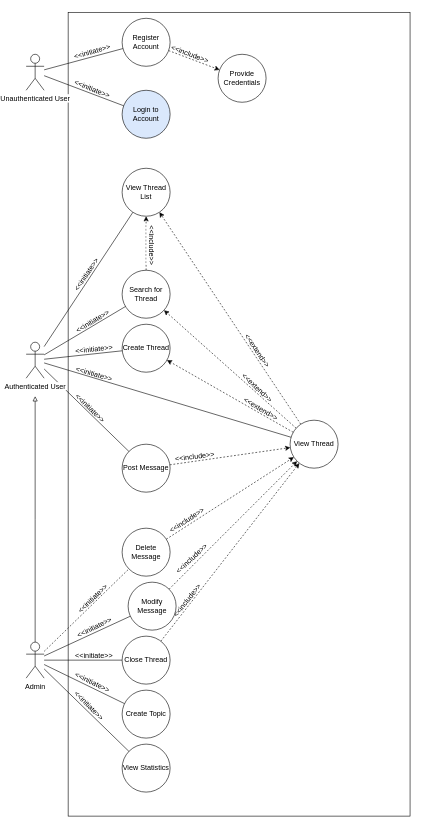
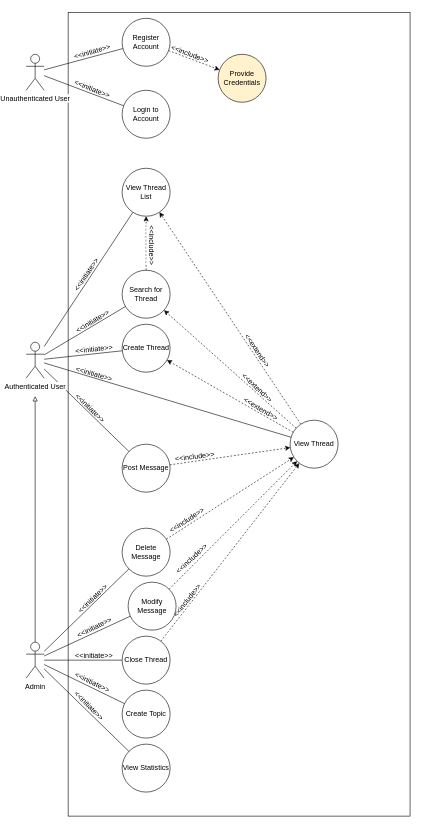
(242, 78) -> (242, 78)
(146, 114) -> (146, 114)
(87, 610) -> (87, 610)
